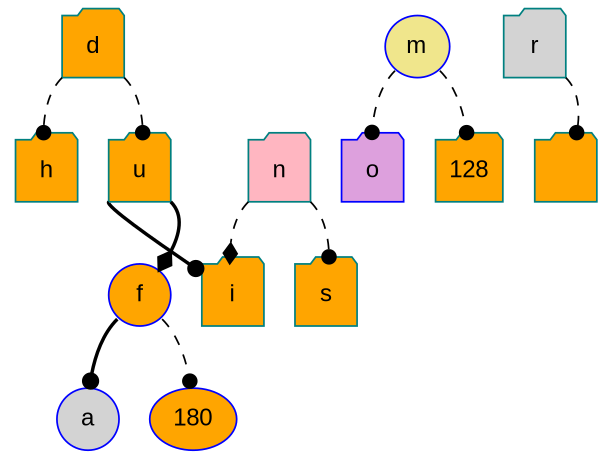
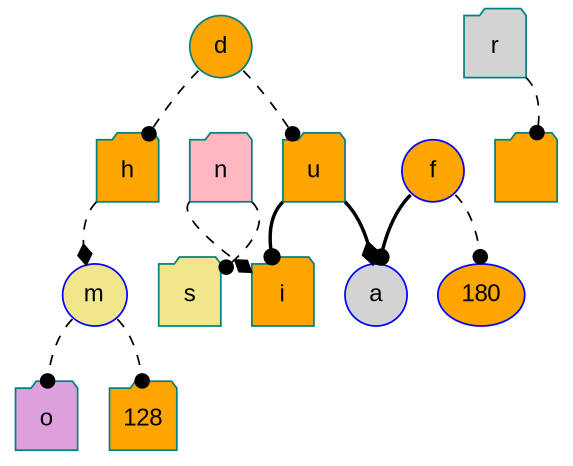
(93, 47) -> (221, 47)
(373, 171) -> (47, 419)
none -> (86, 221)
(179, 227) -> (359, 221)
(326, 295) -> (190, 295)
